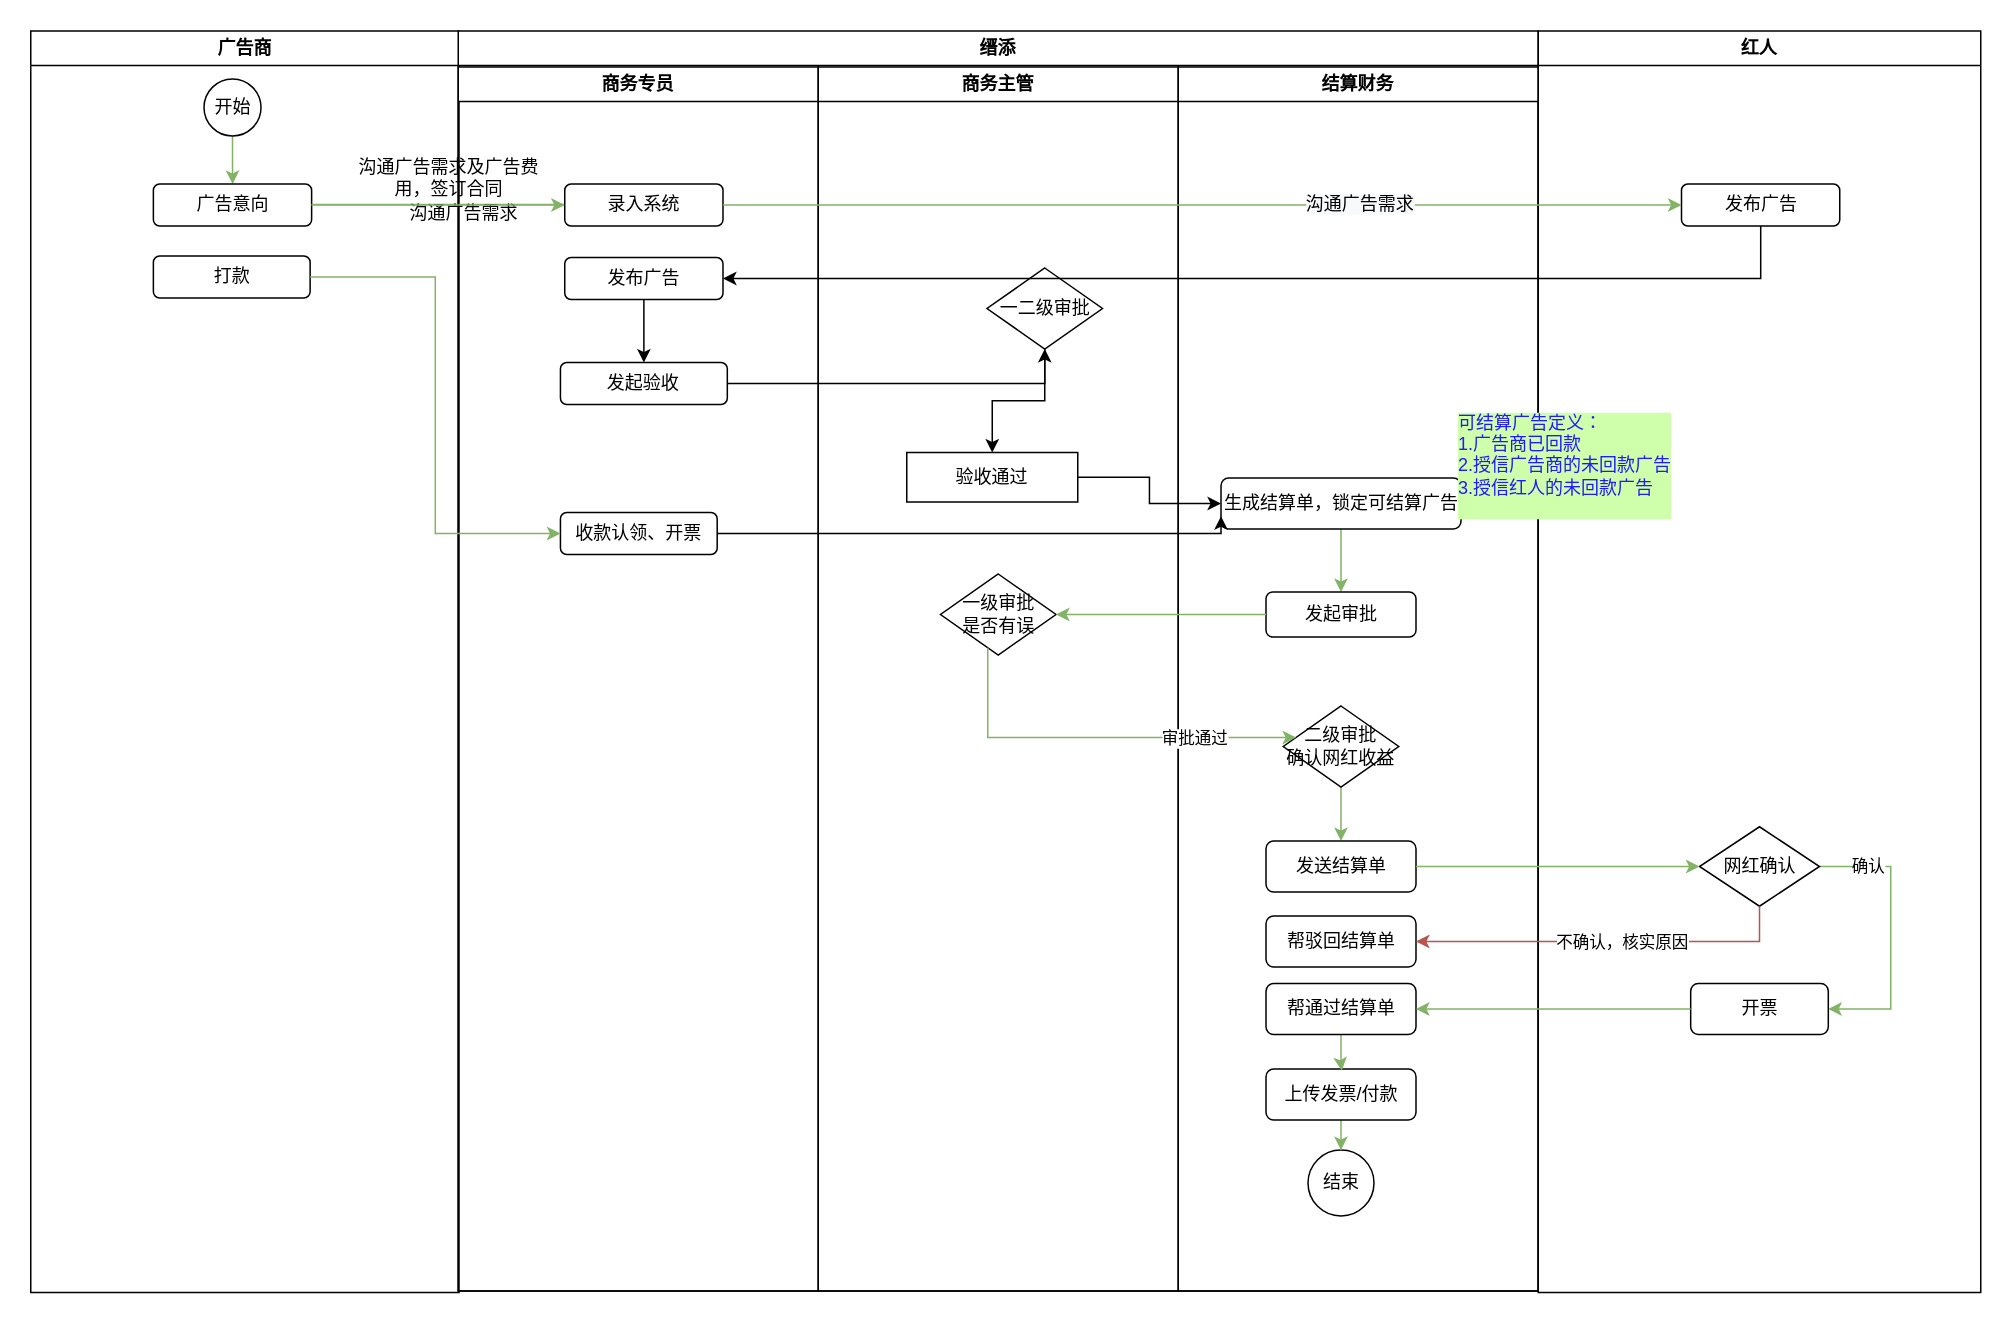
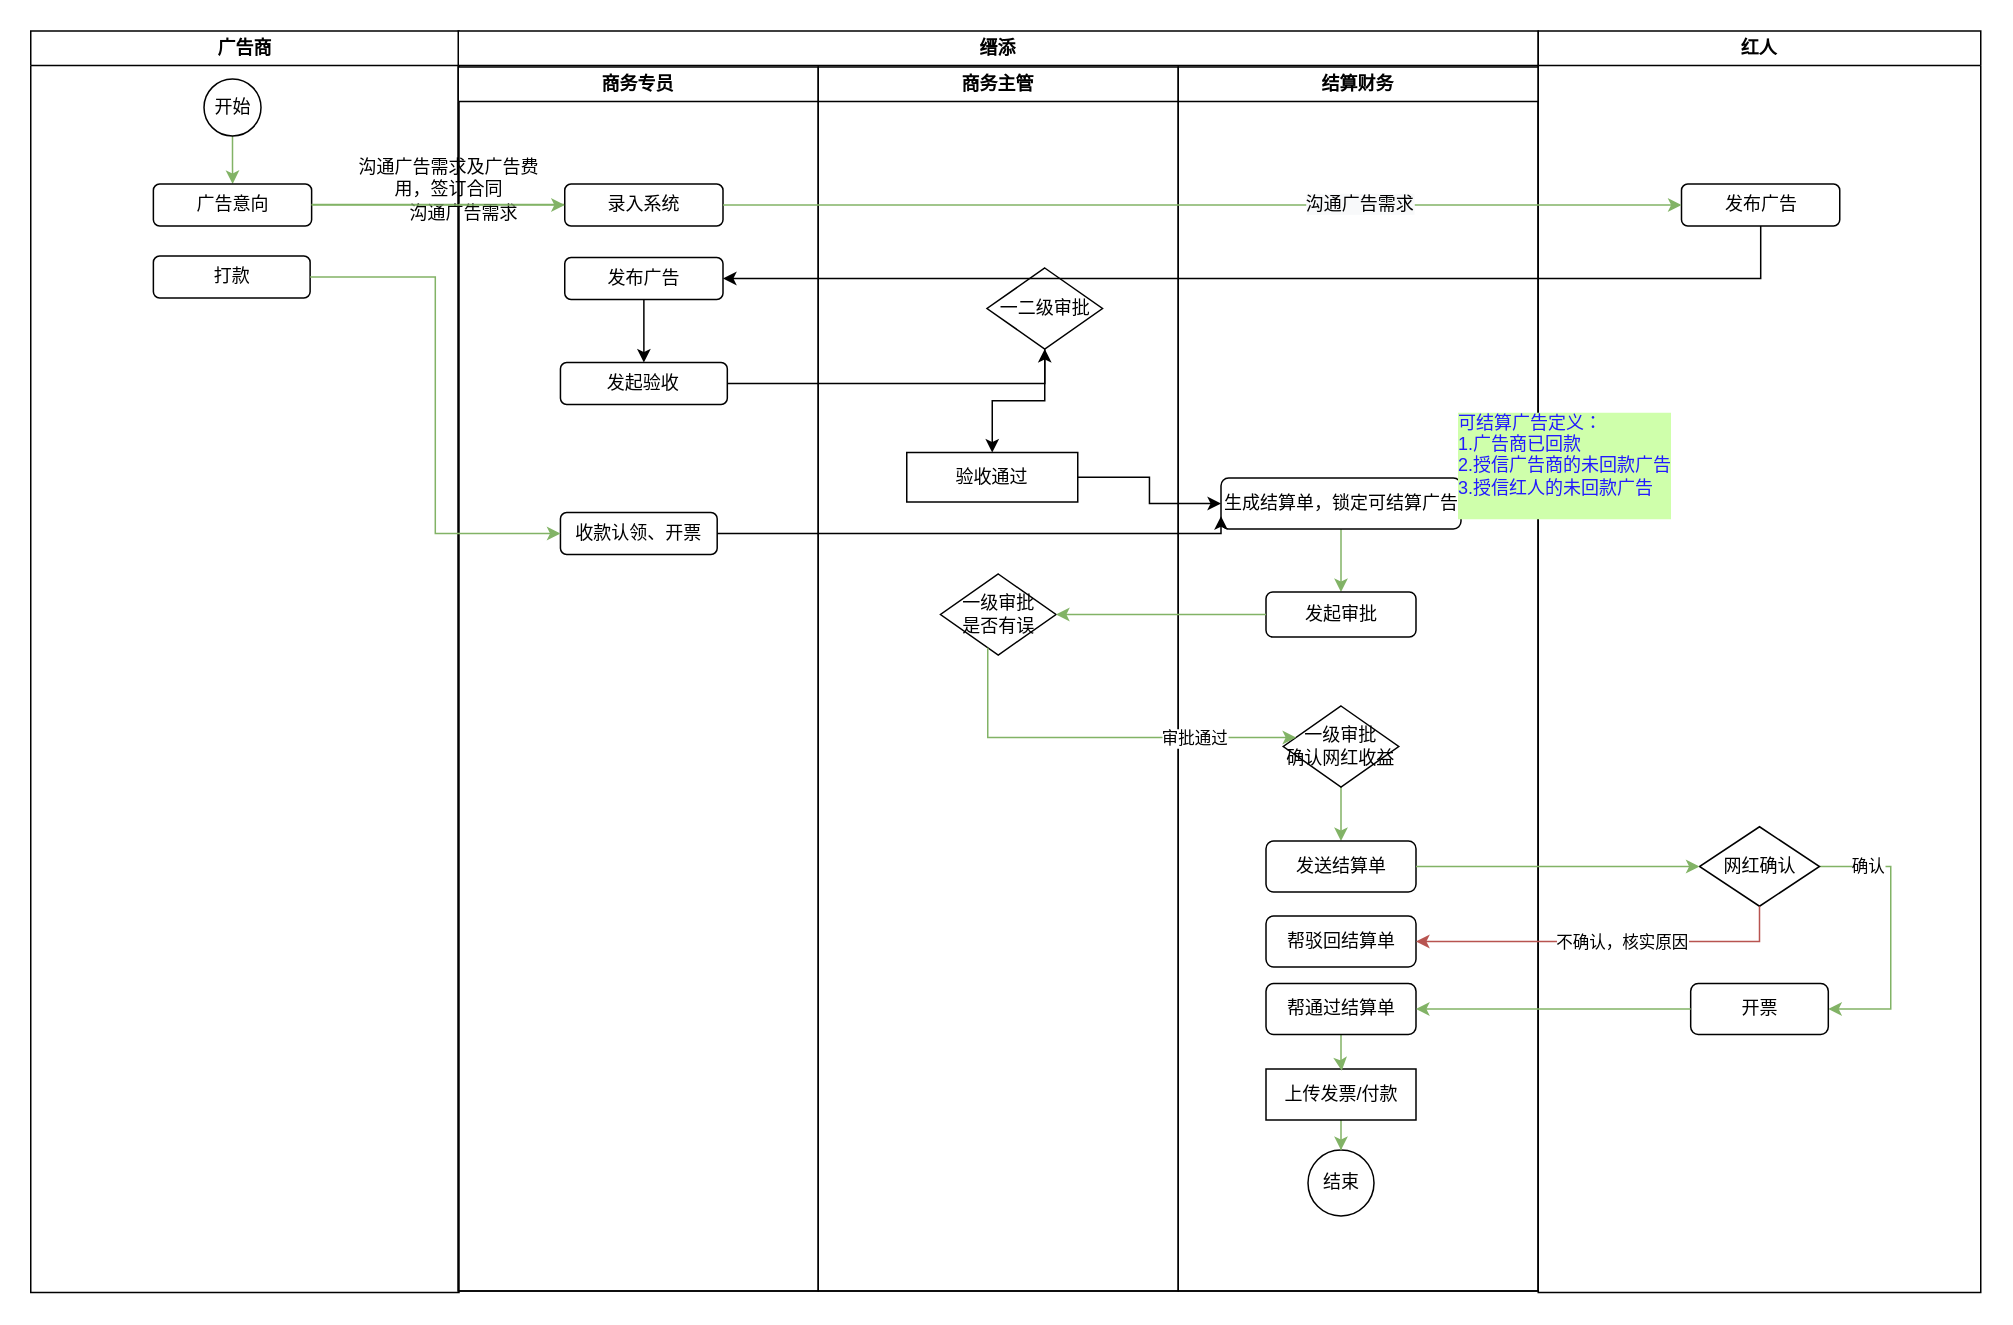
(1341, 746) -> (1341, 746)
(1341, 1094) -> (1341, 1094)
